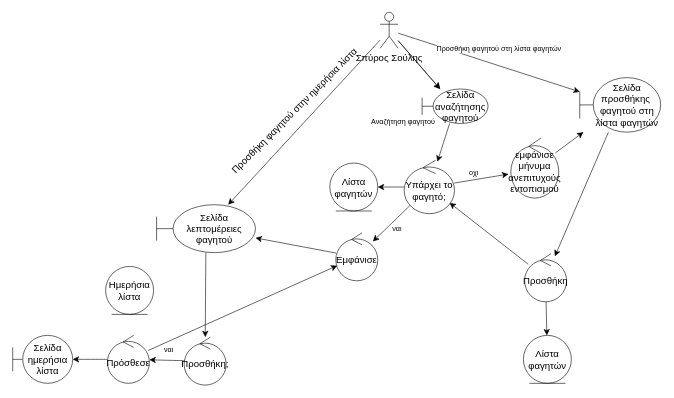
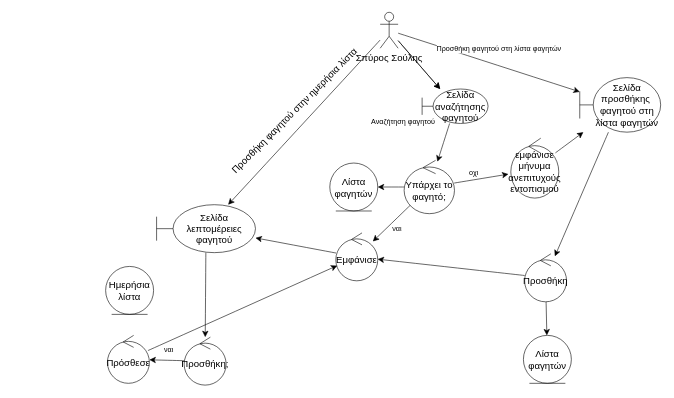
(489, 234) -> (453, 268)
(42, 360) -> none
(79, 360) -> none
